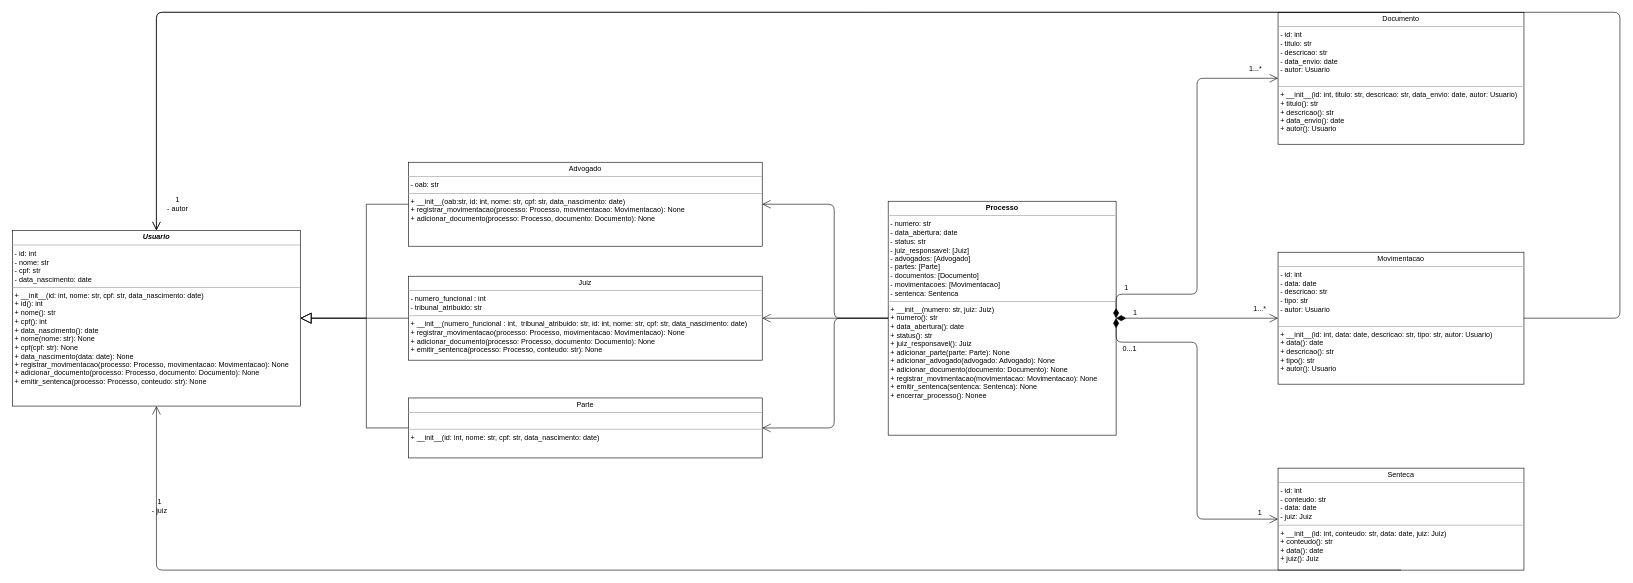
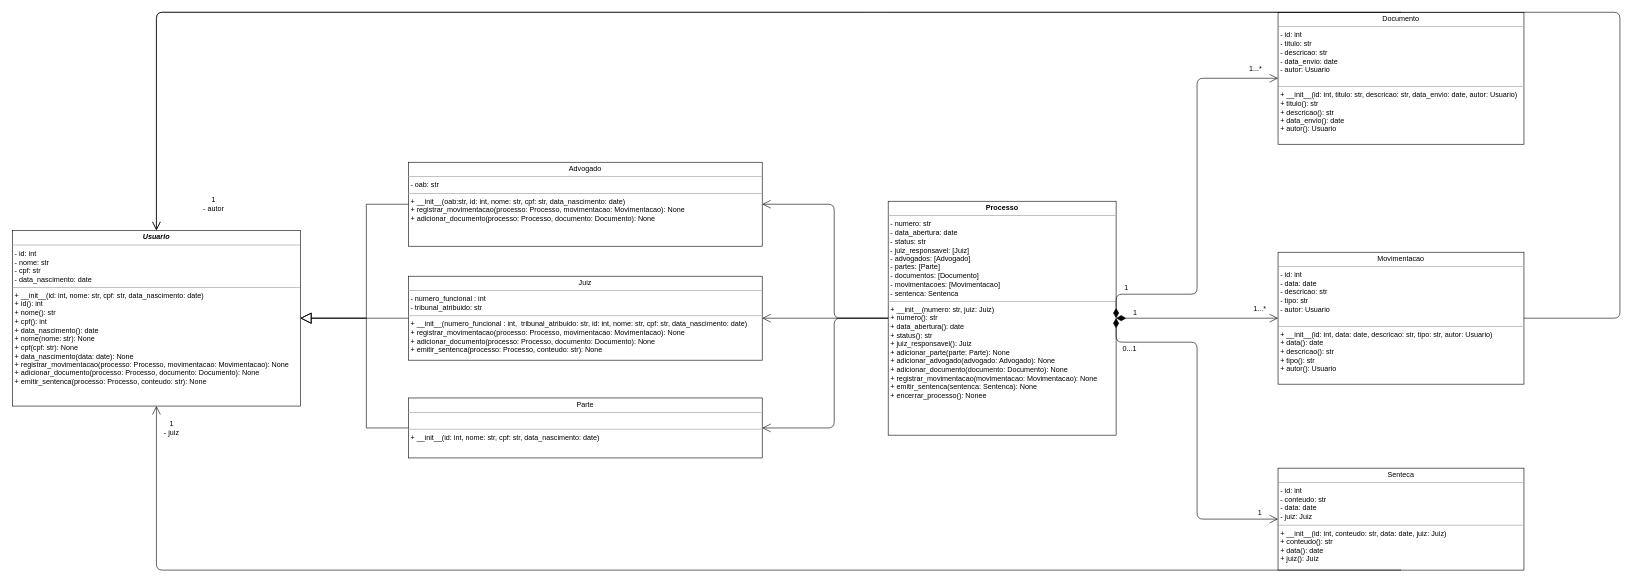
(177, 204) -> (213, 204)
(159, 506) -> (171, 428)
